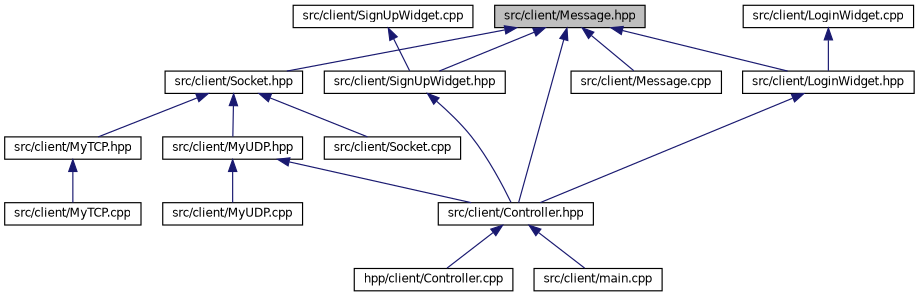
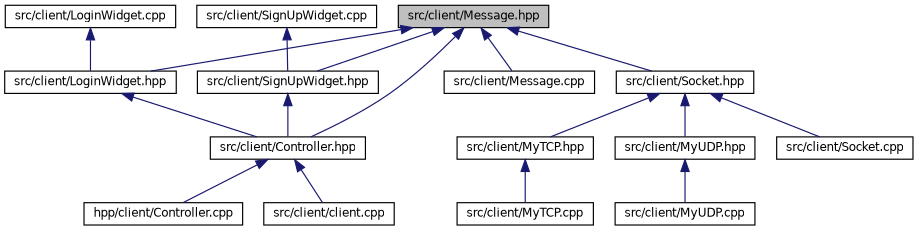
(380, 182) -> none
(598, 280) -> (329, 214)
